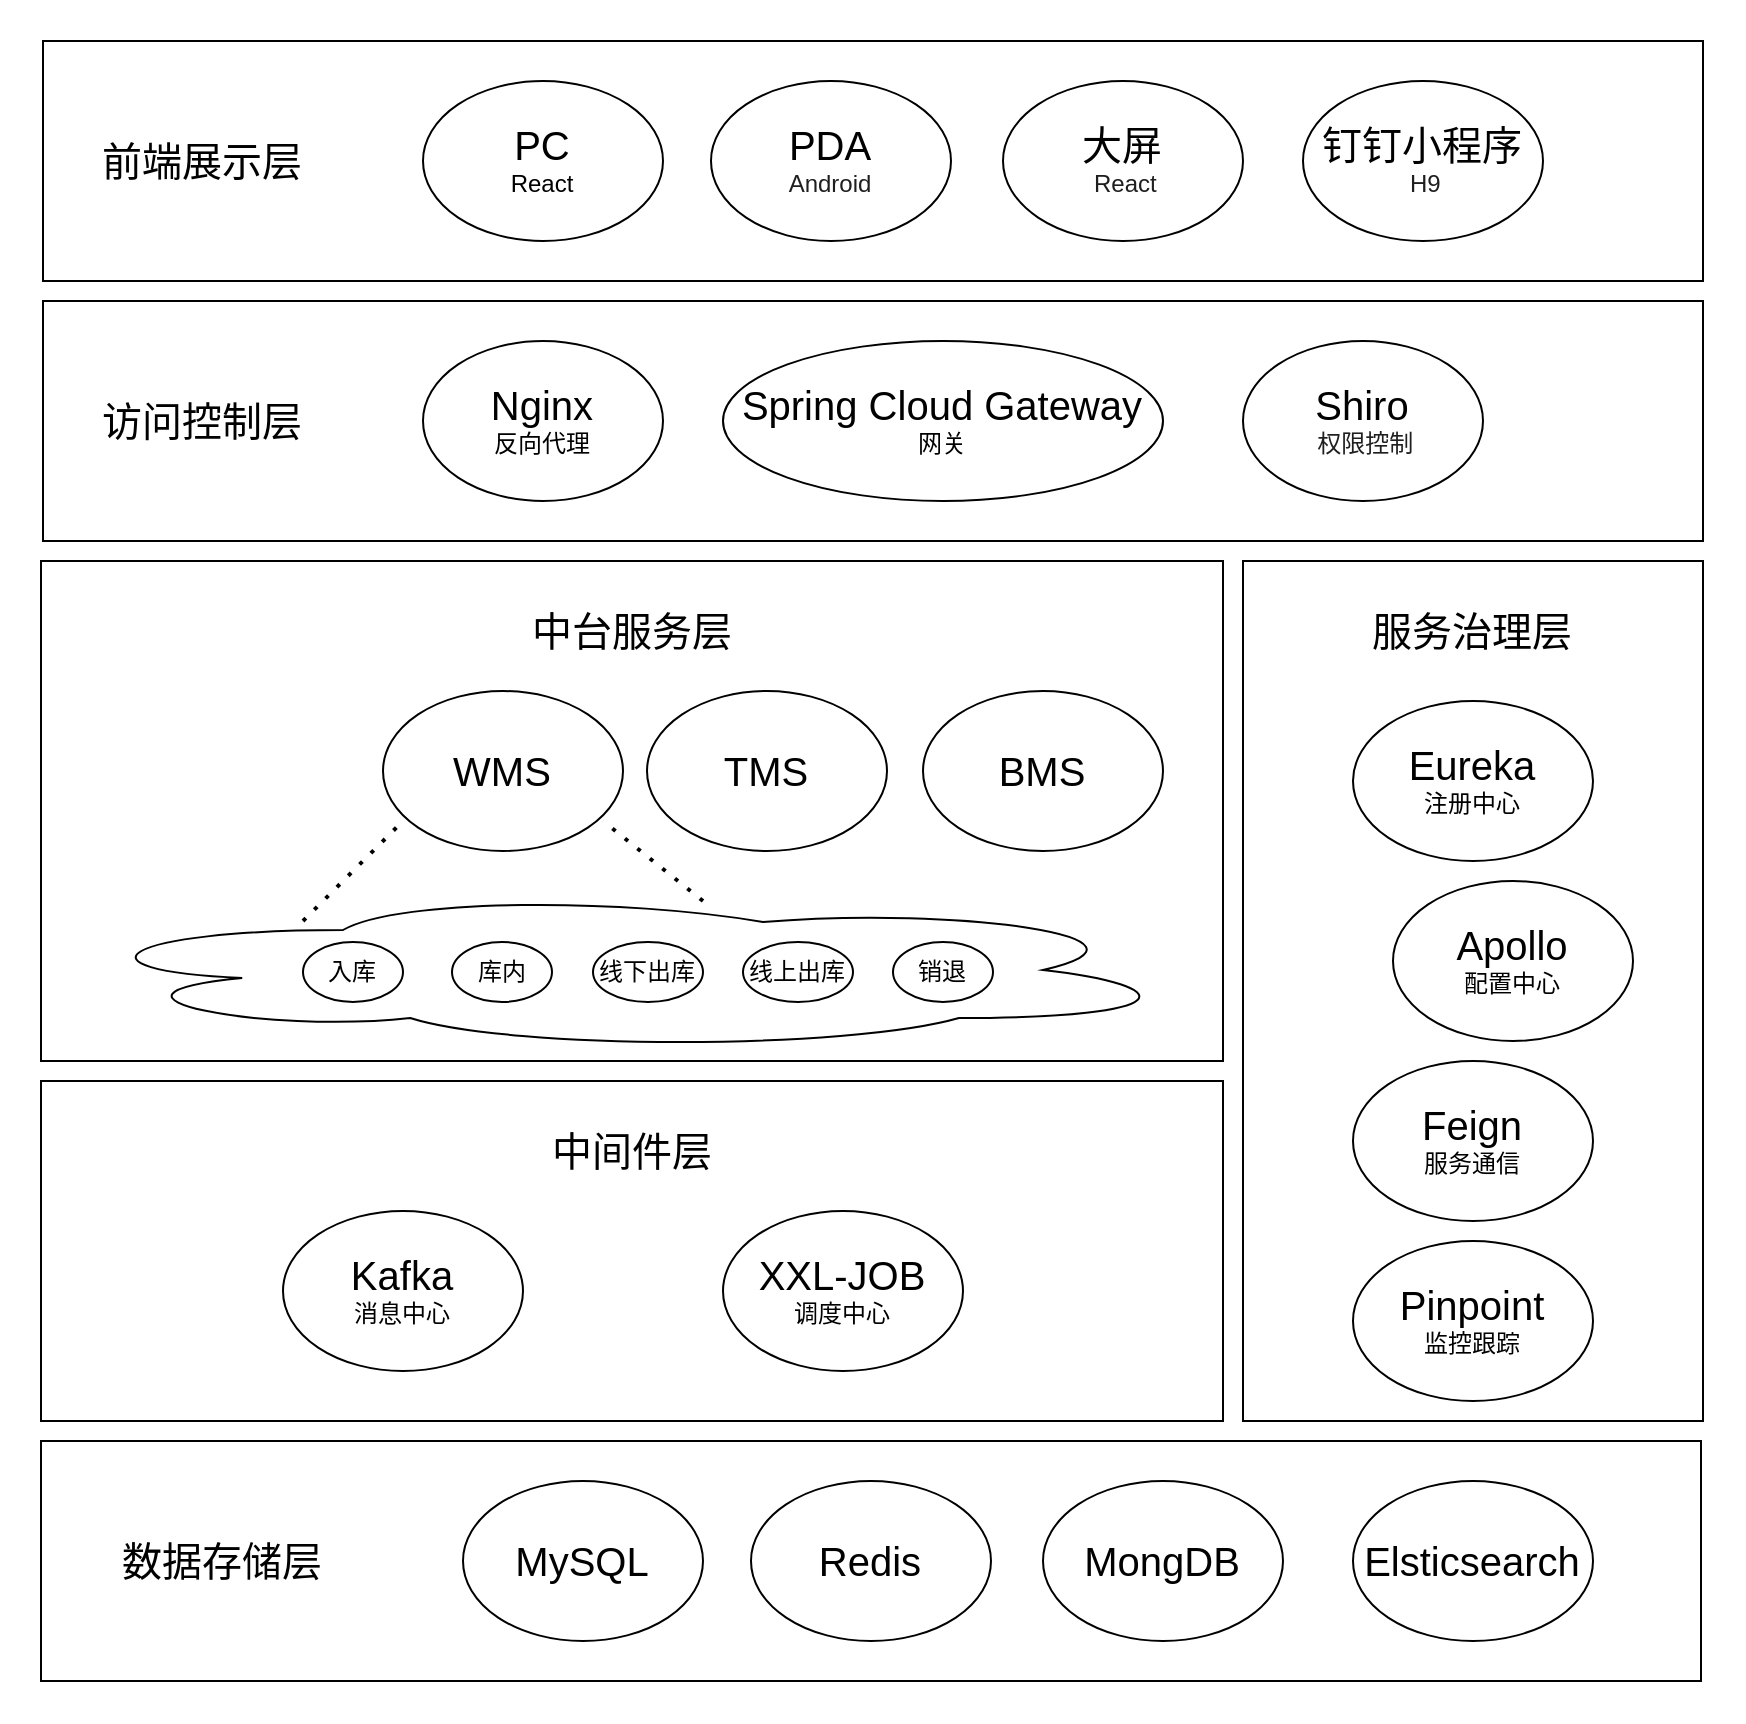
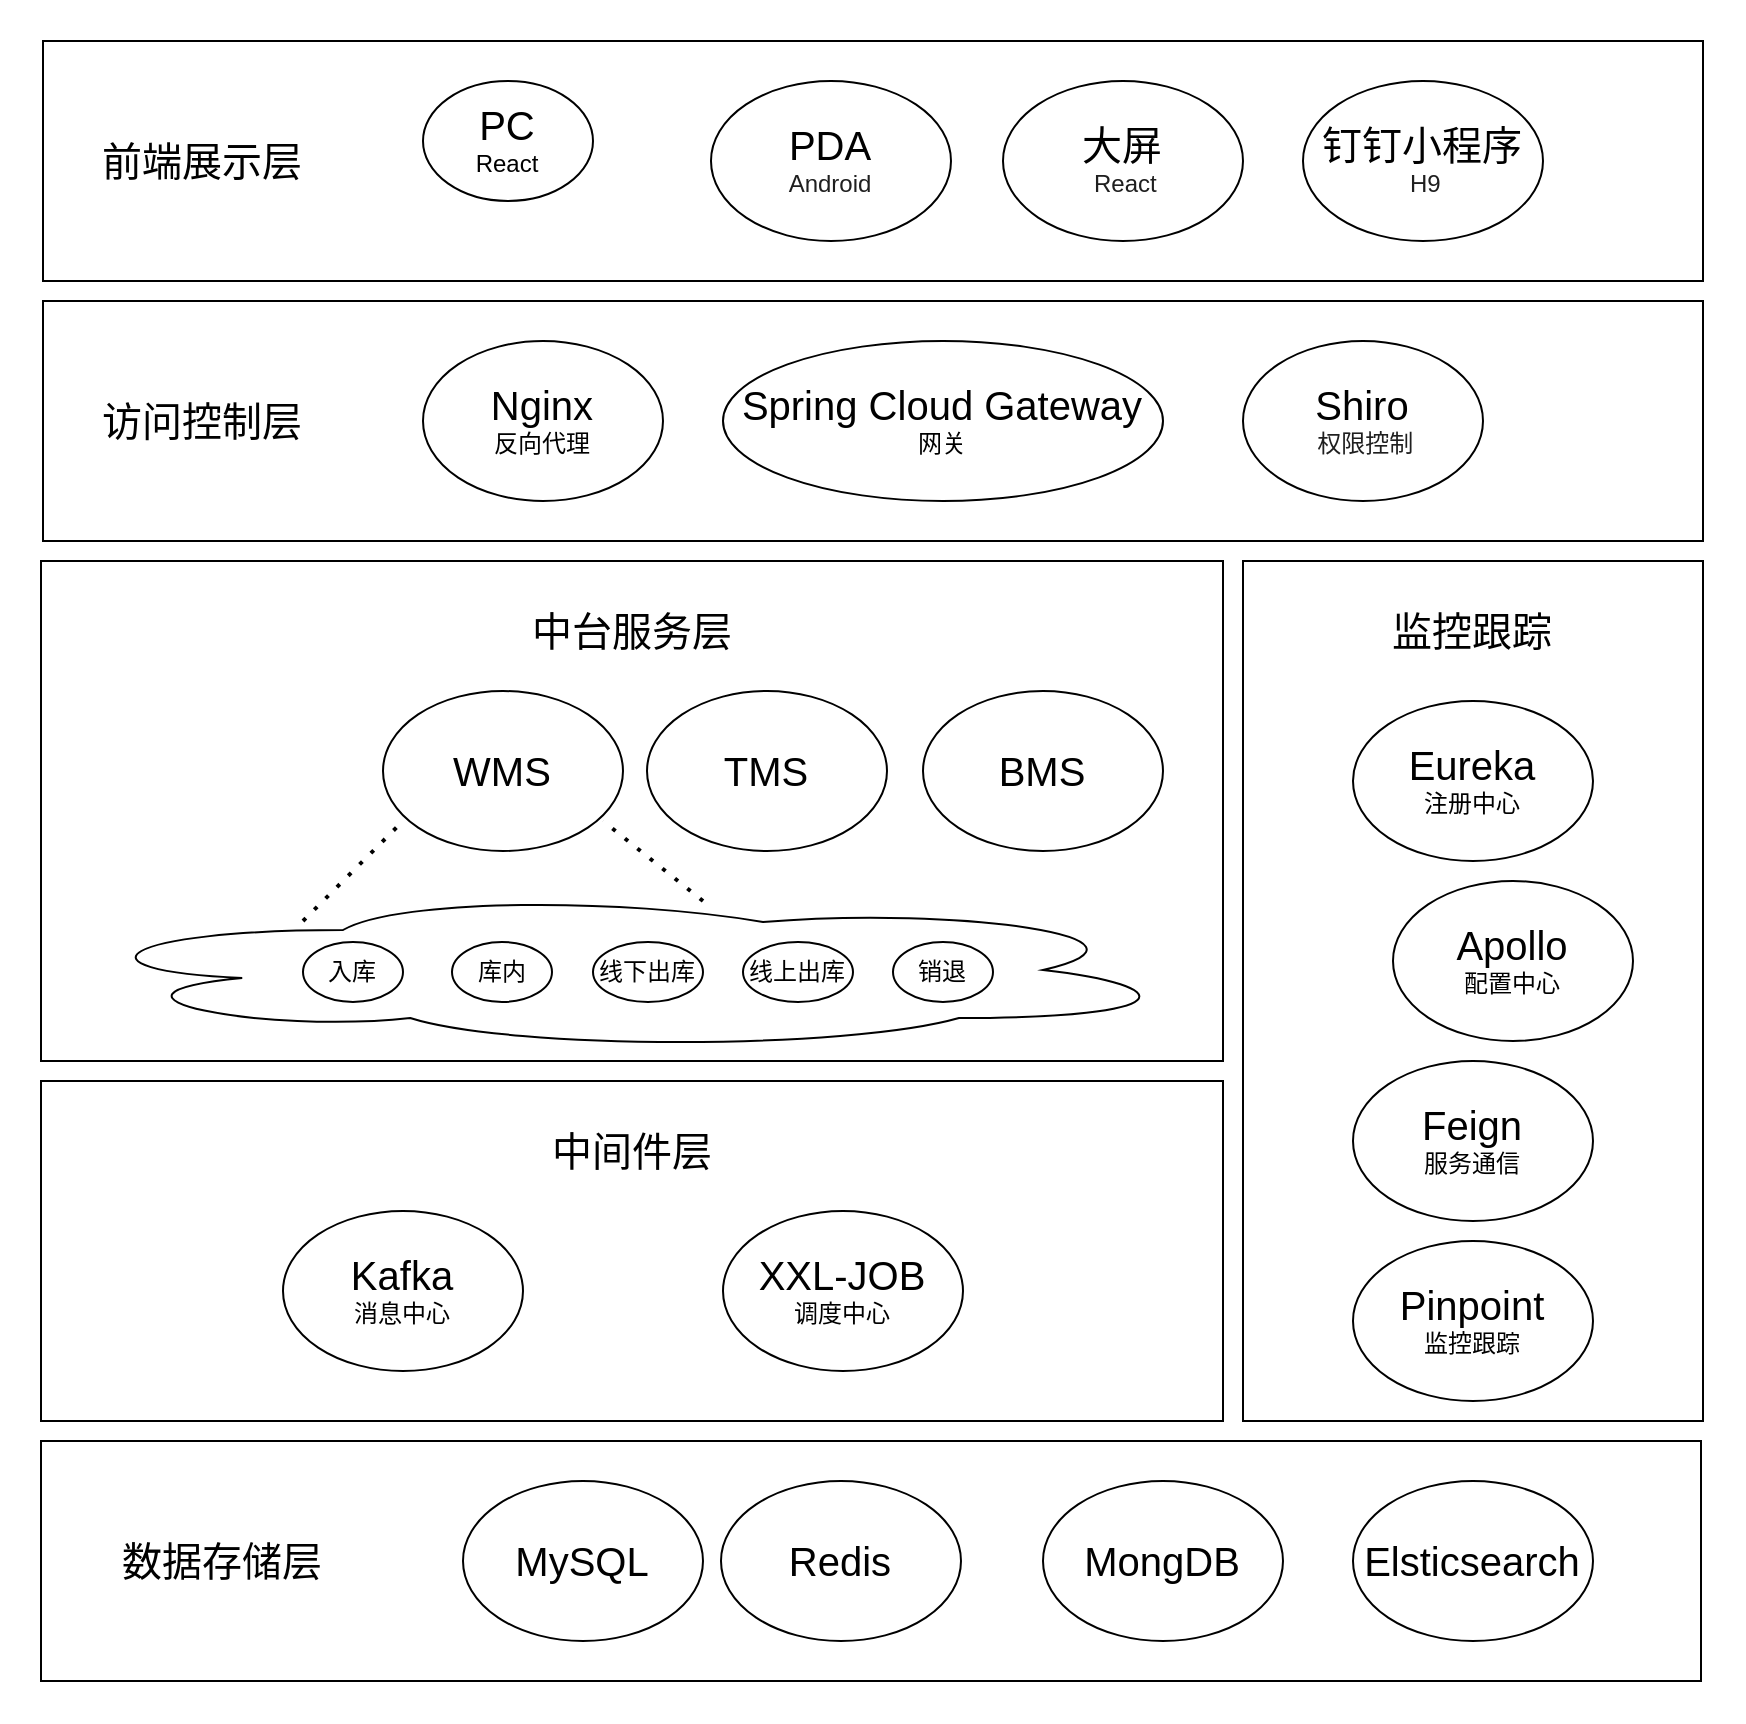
(543, 161) -> (508, 141)
(1473, 631) -> (1473, 631)
(871, 1561) -> (841, 1561)
